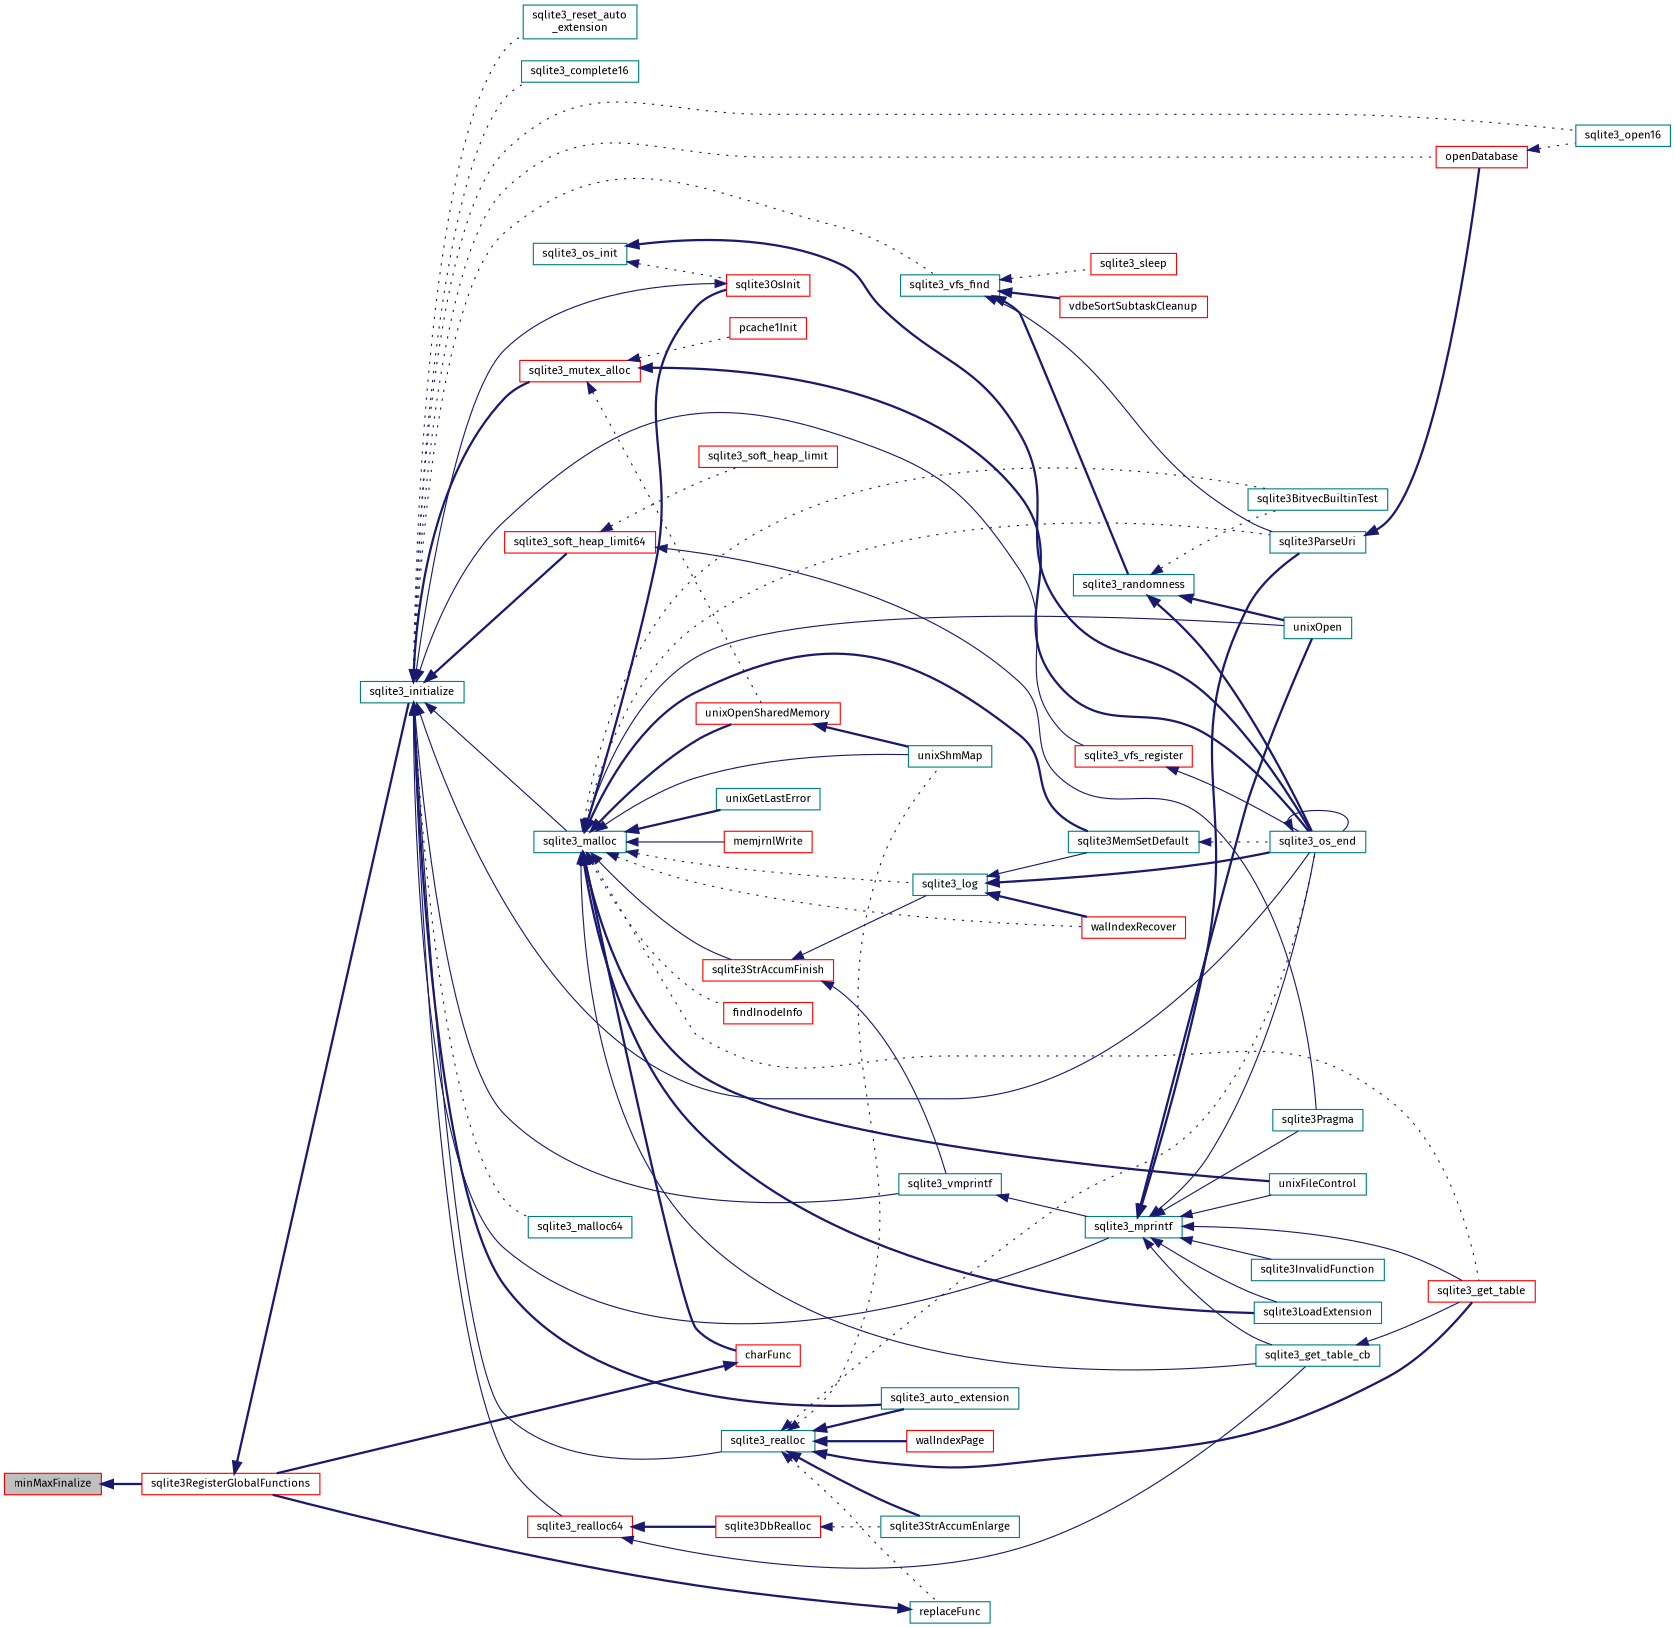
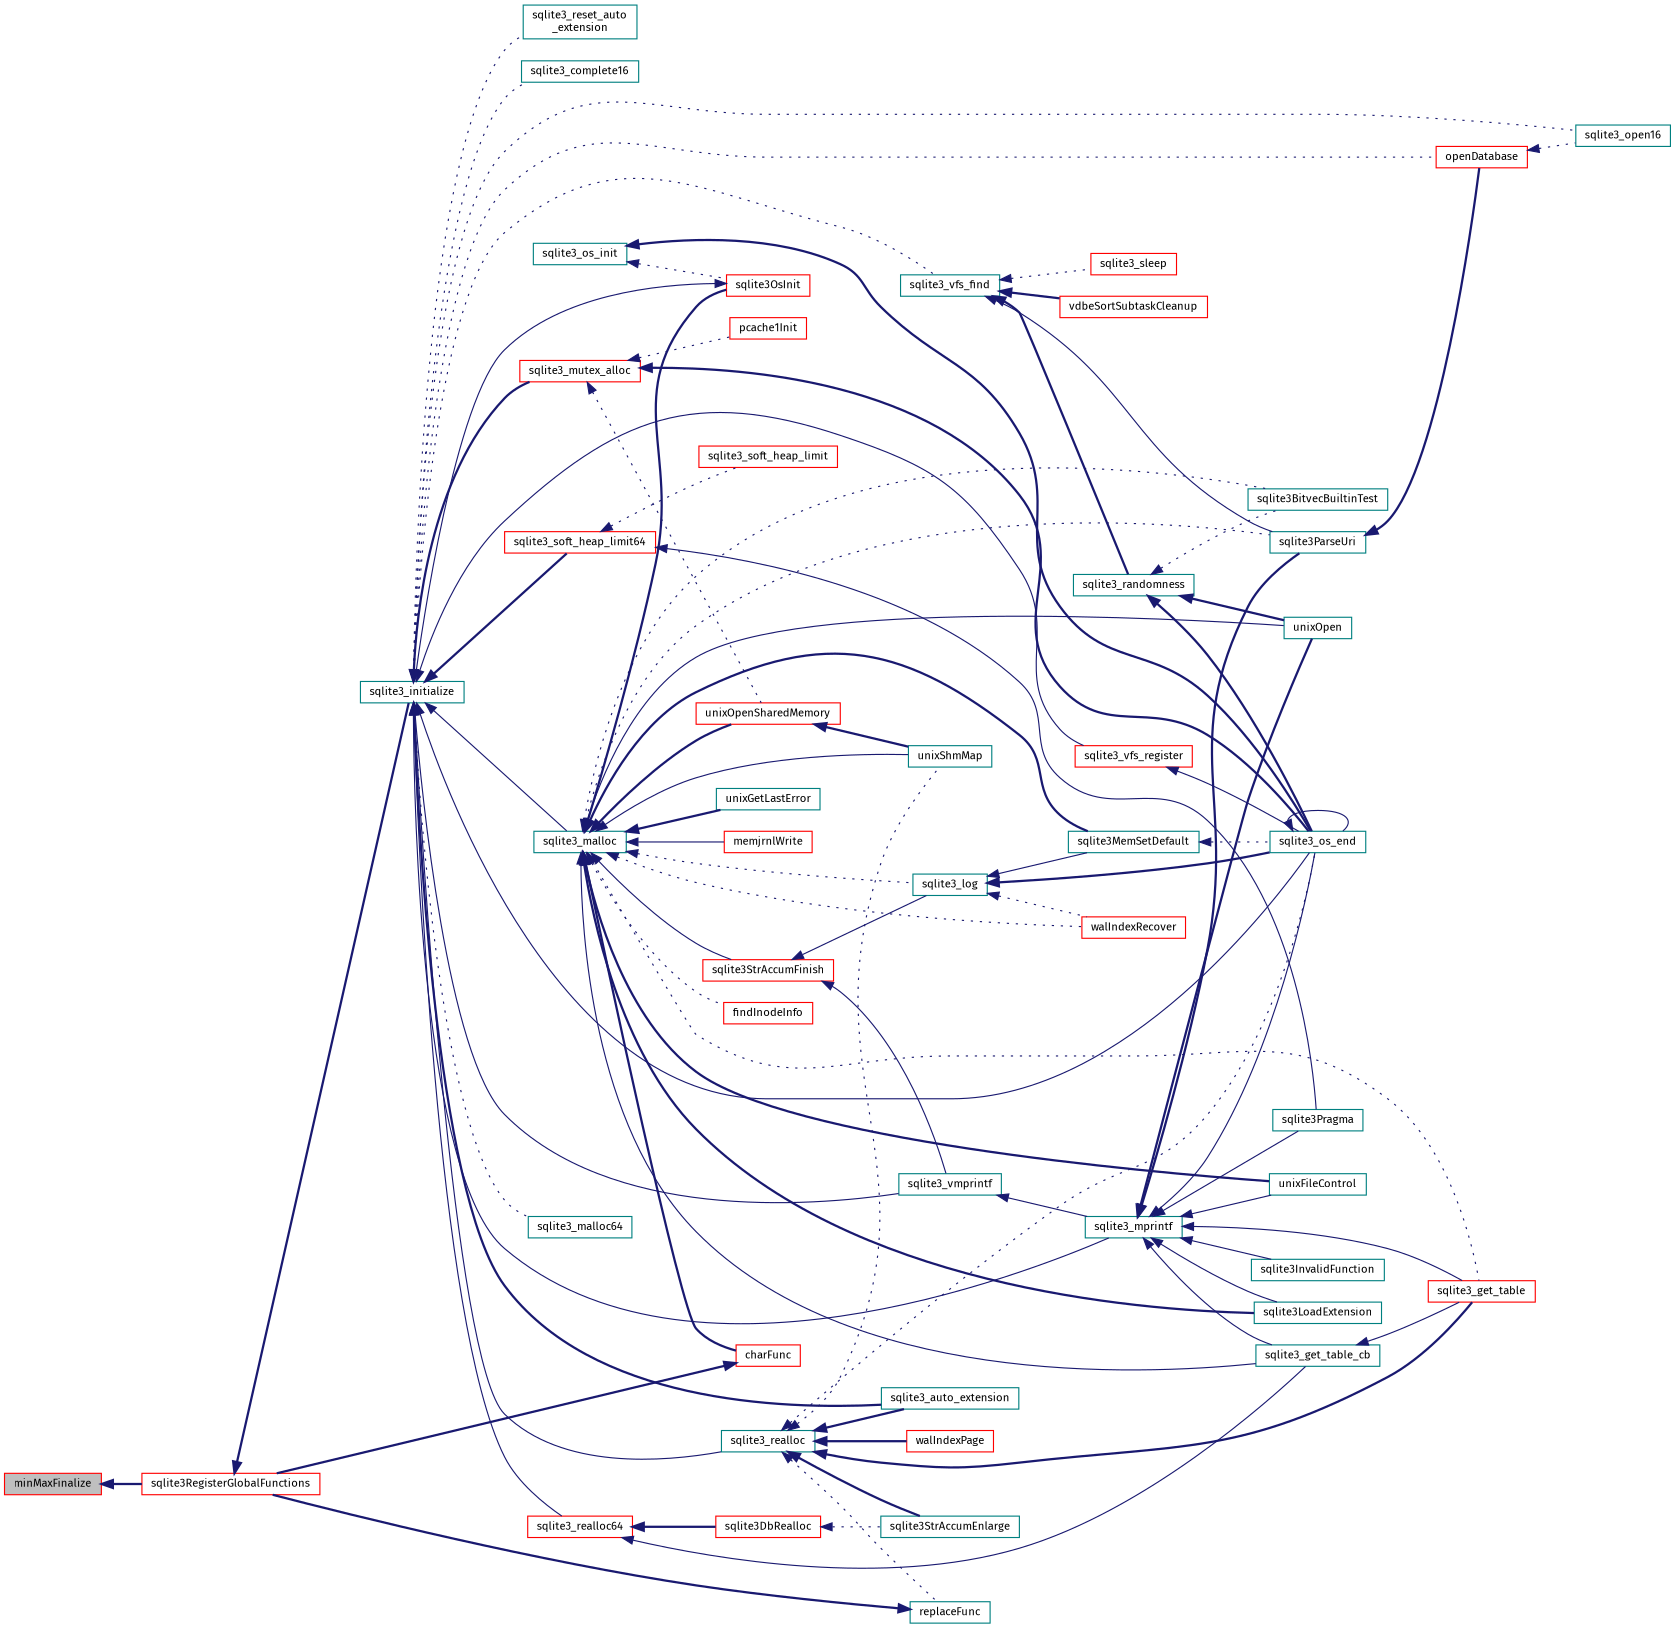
(1043, 906) -> (1043, 906)
